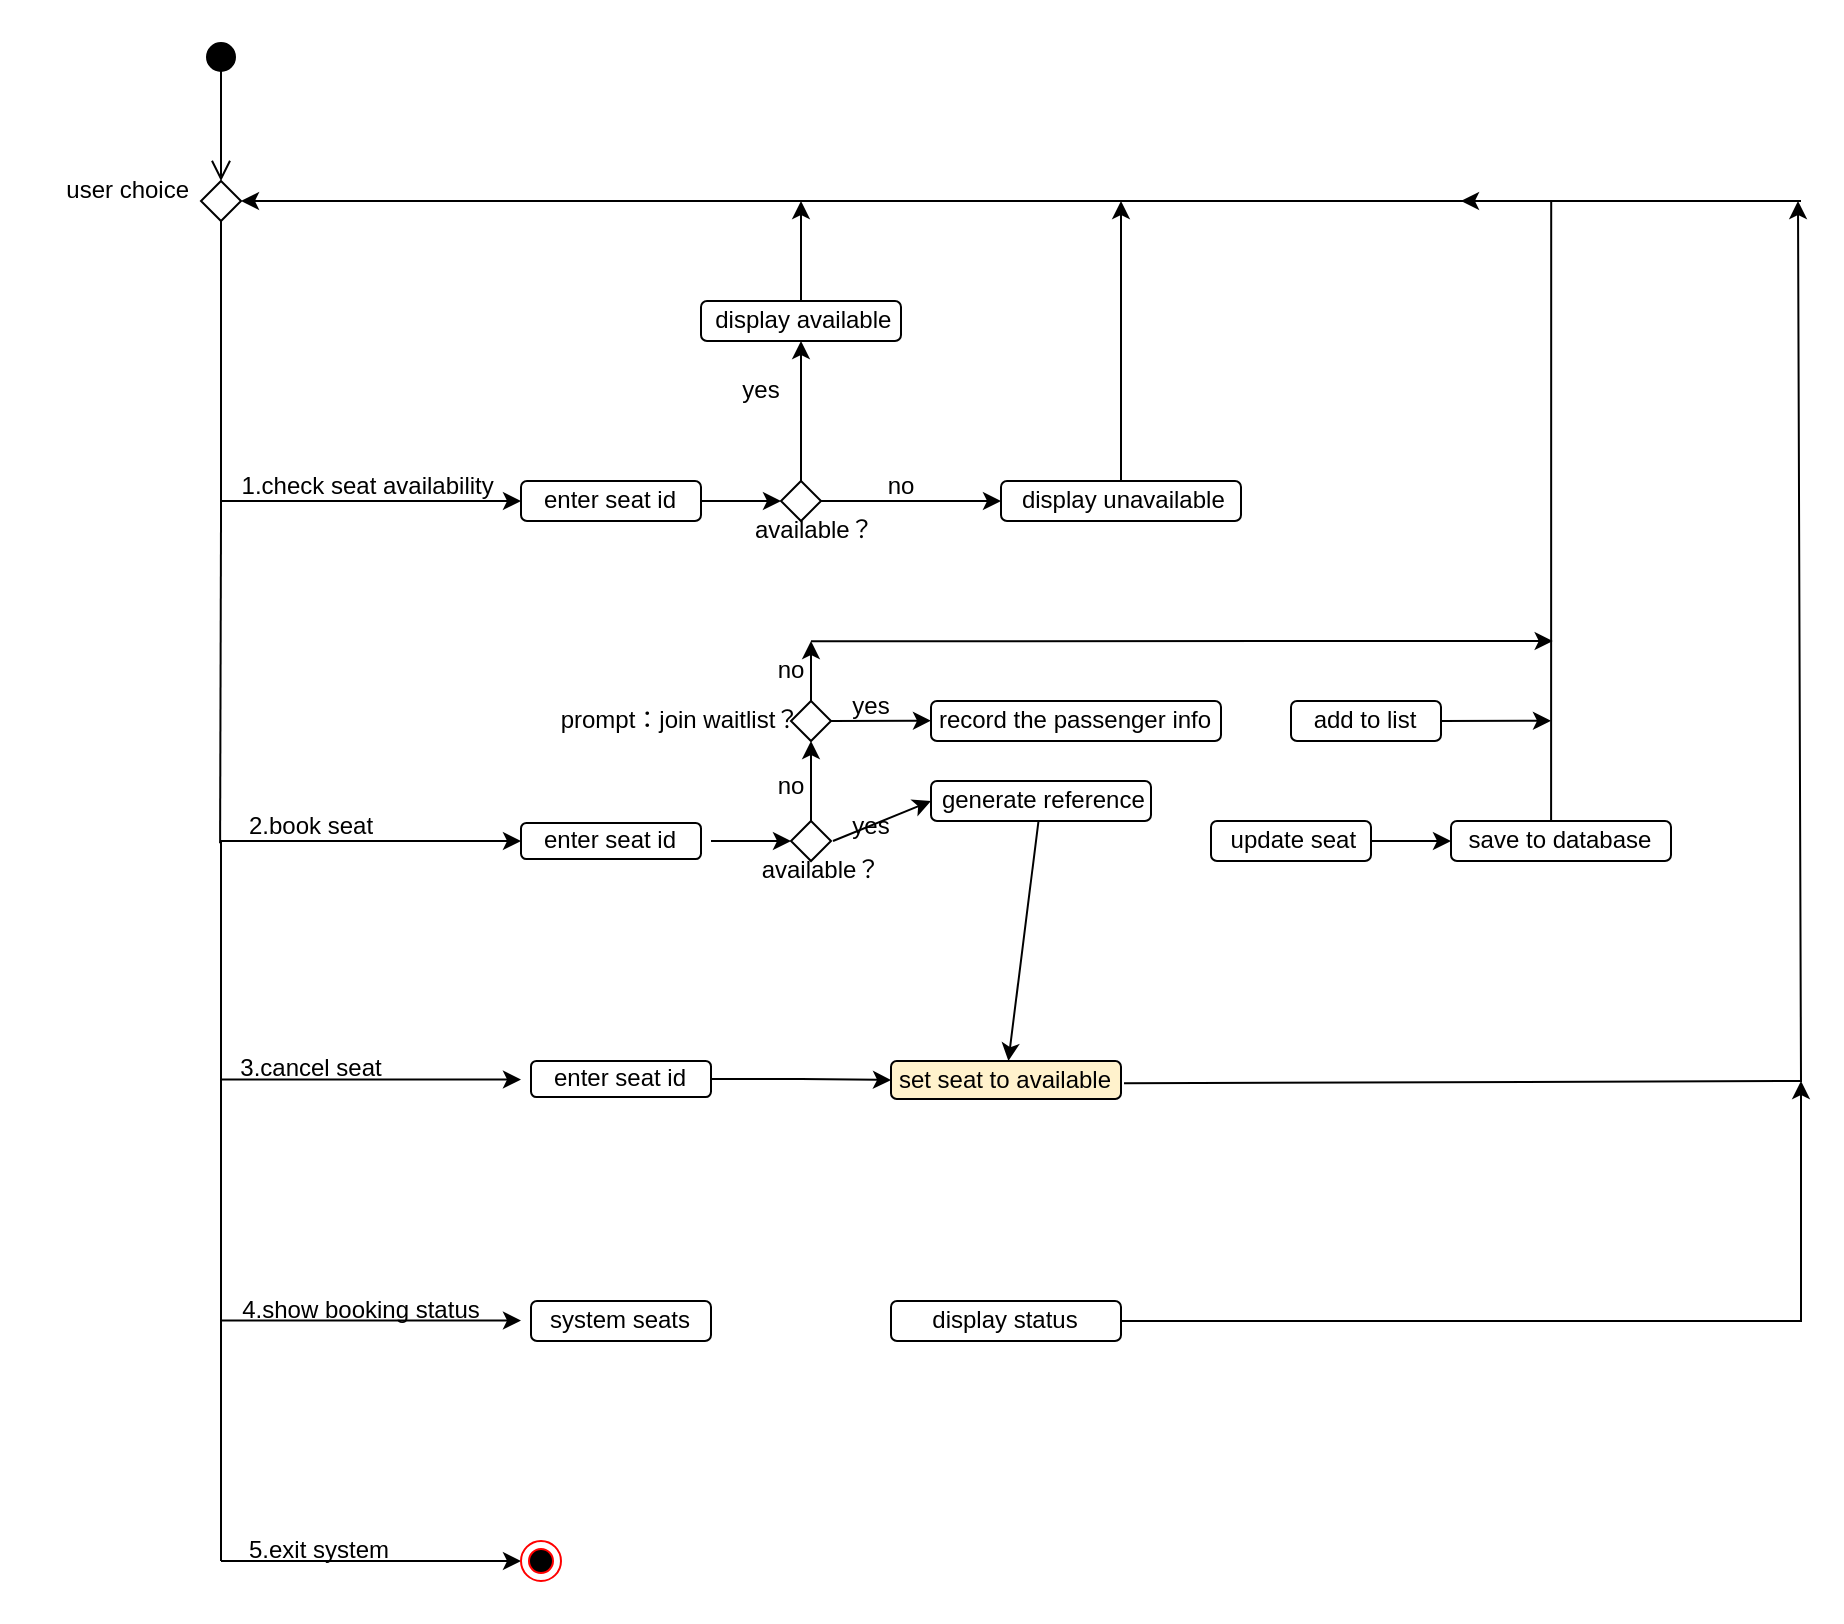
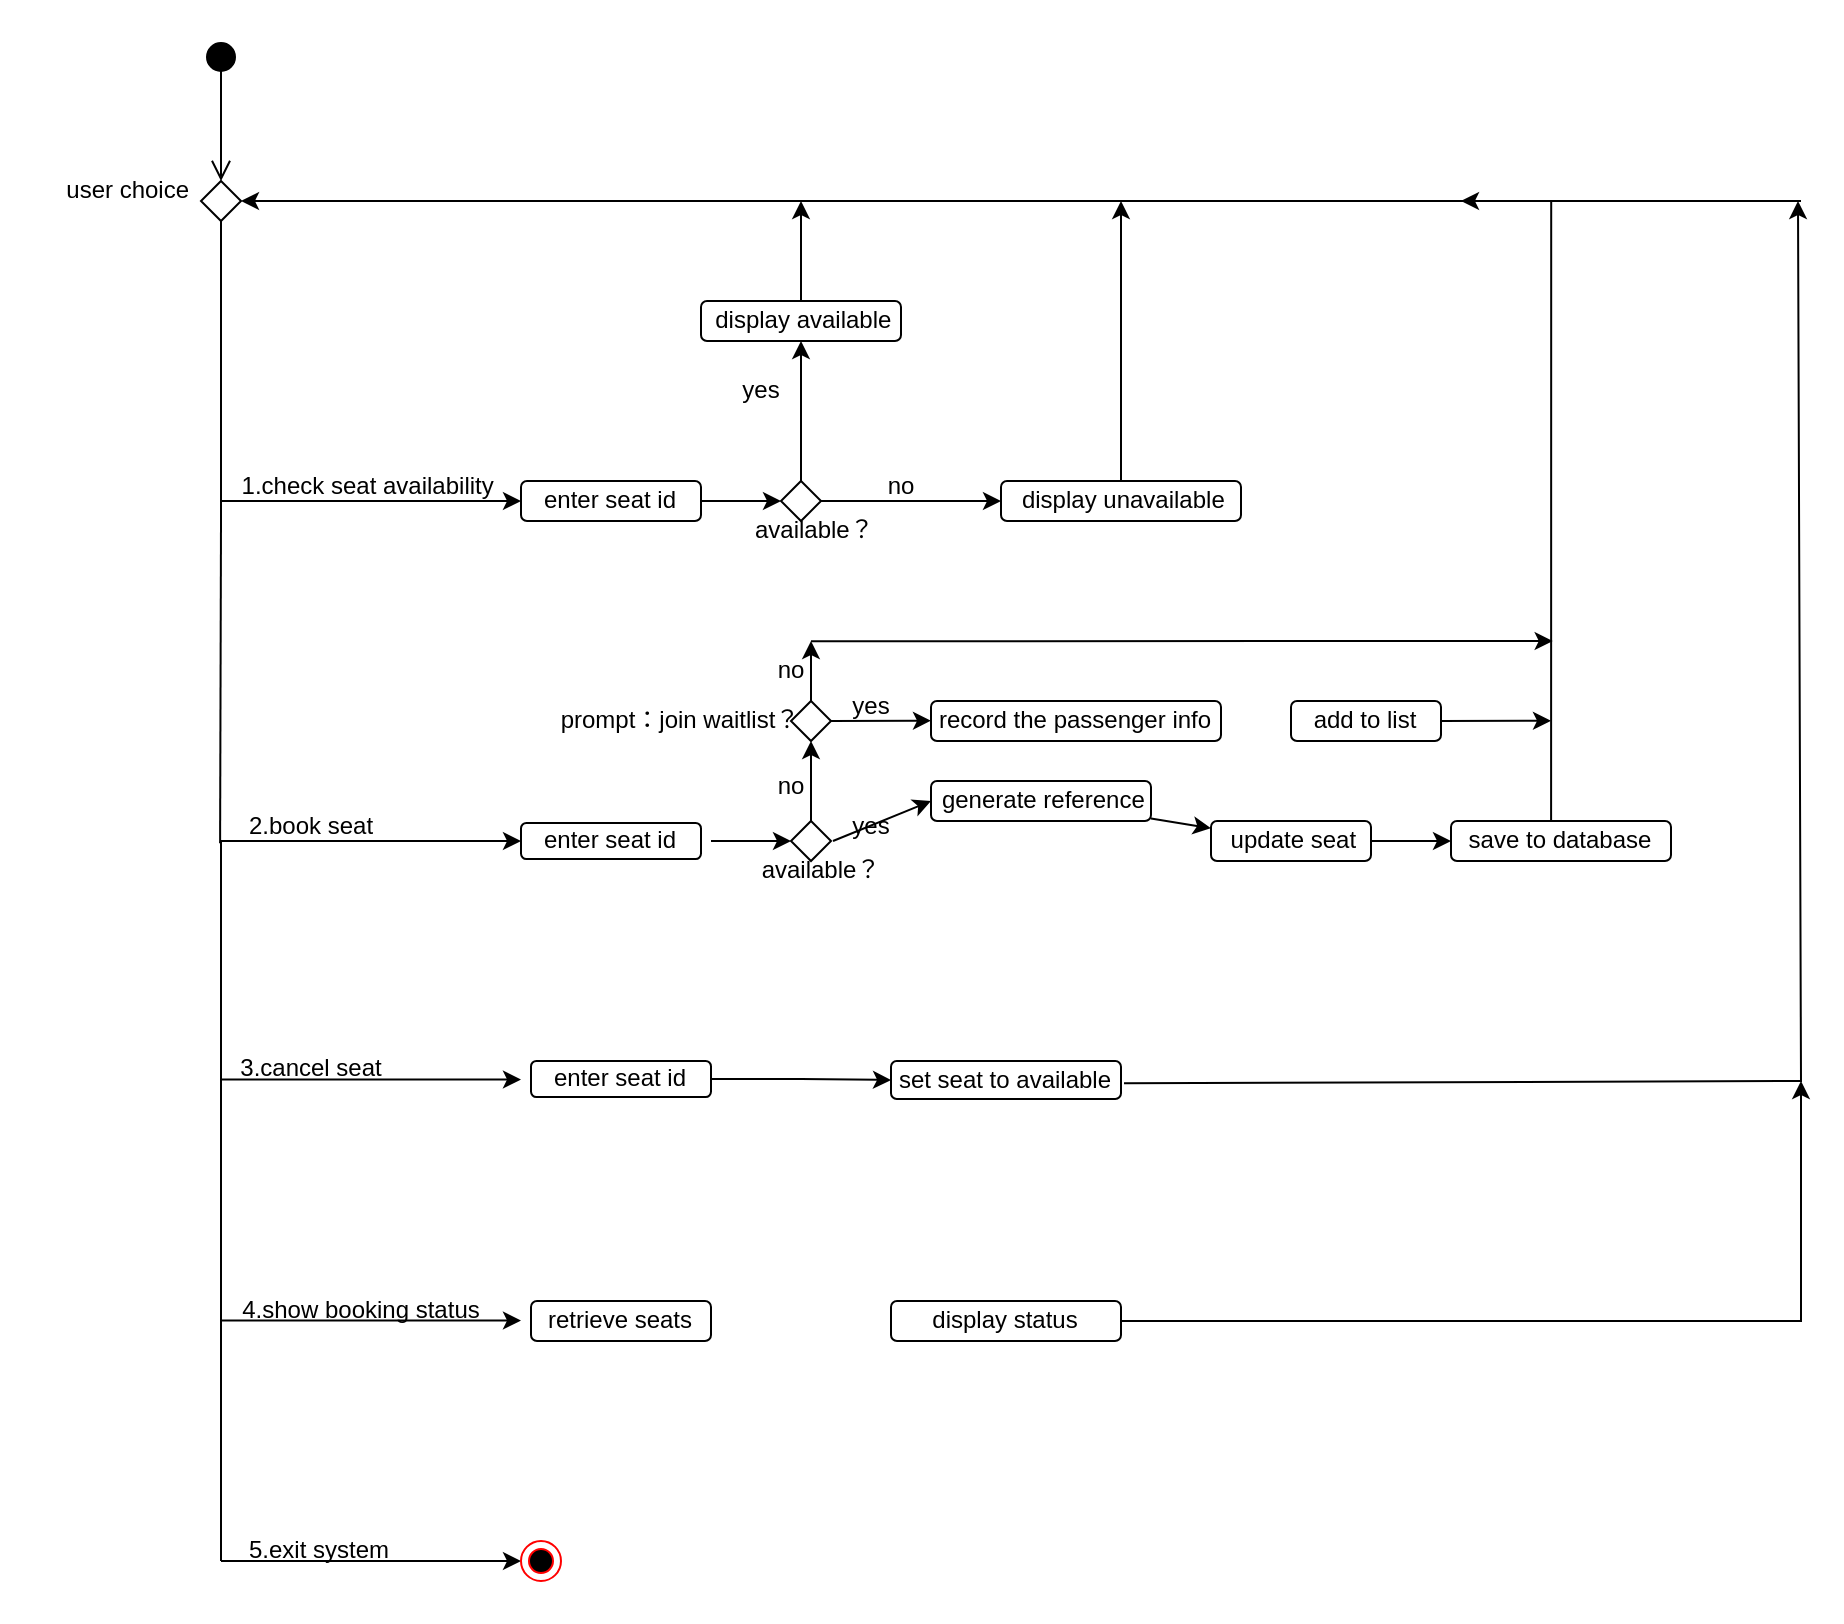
(1024, 934) -> (1175, 822)
(1006, 1080) -> (1006, 1080)
(621, 1321) -> (621, 1321)
